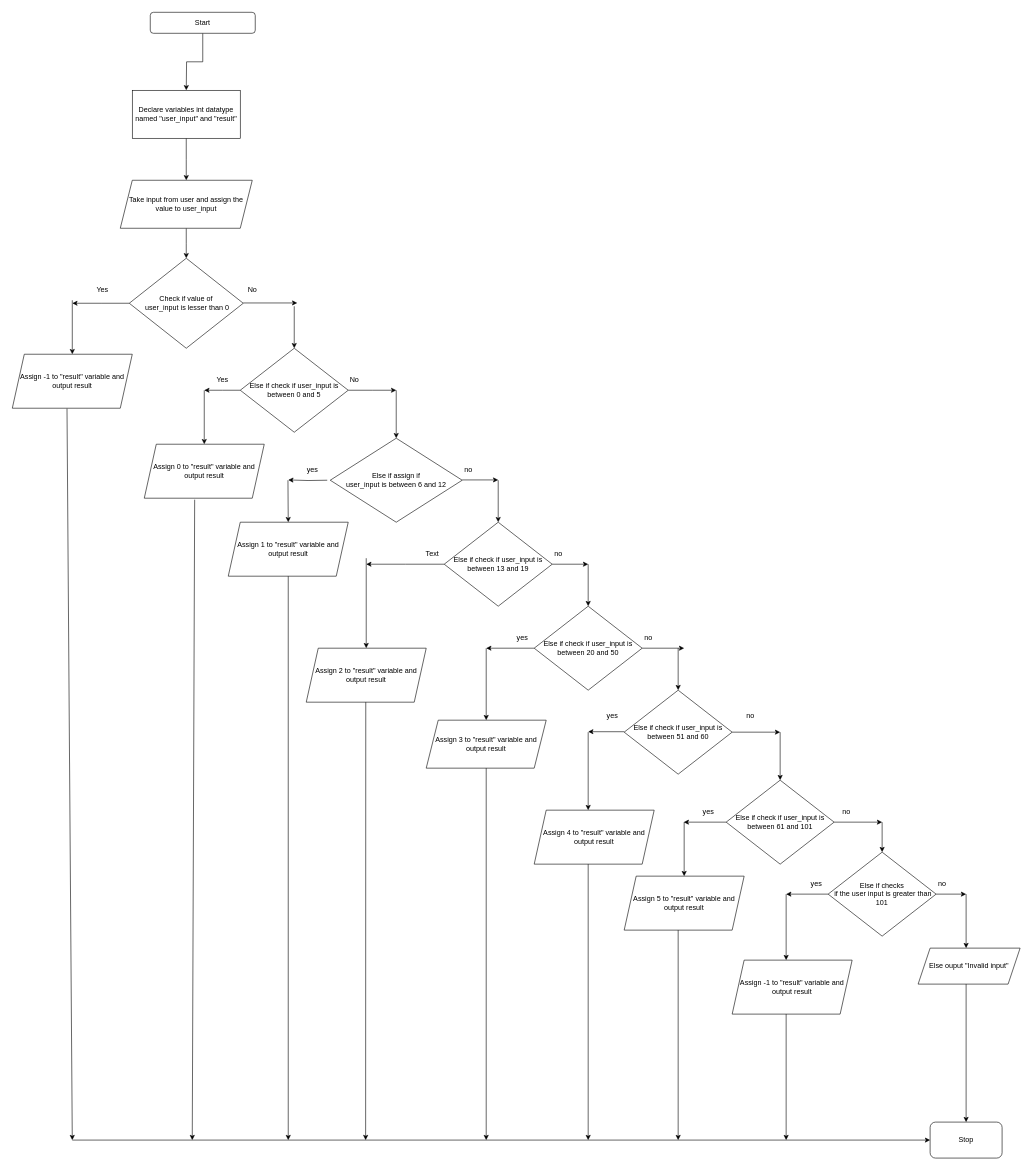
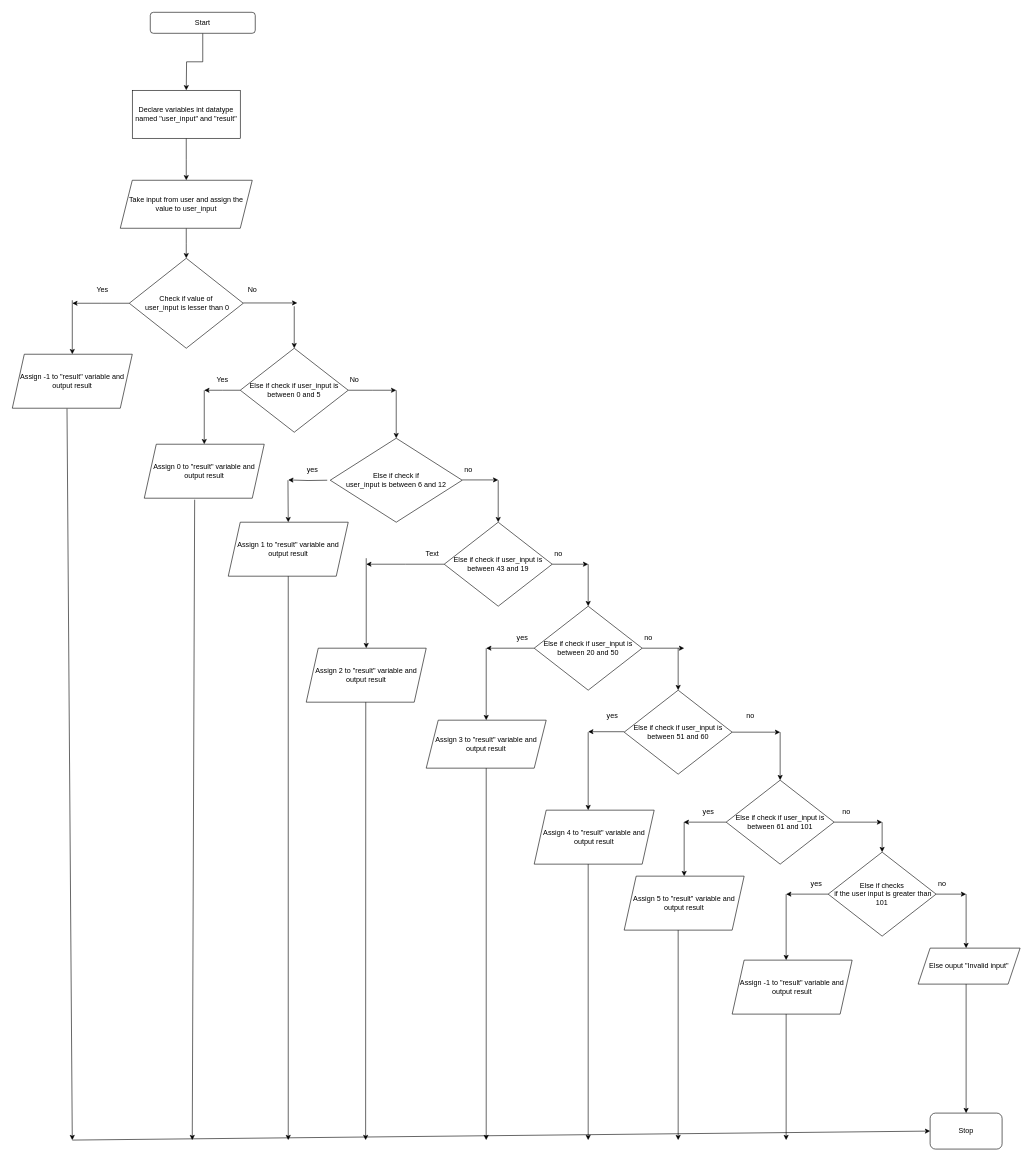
(396, 480) -> (396, 480)
(498, 564) -> (498, 564)
(966, 1140) -> (966, 1131)
